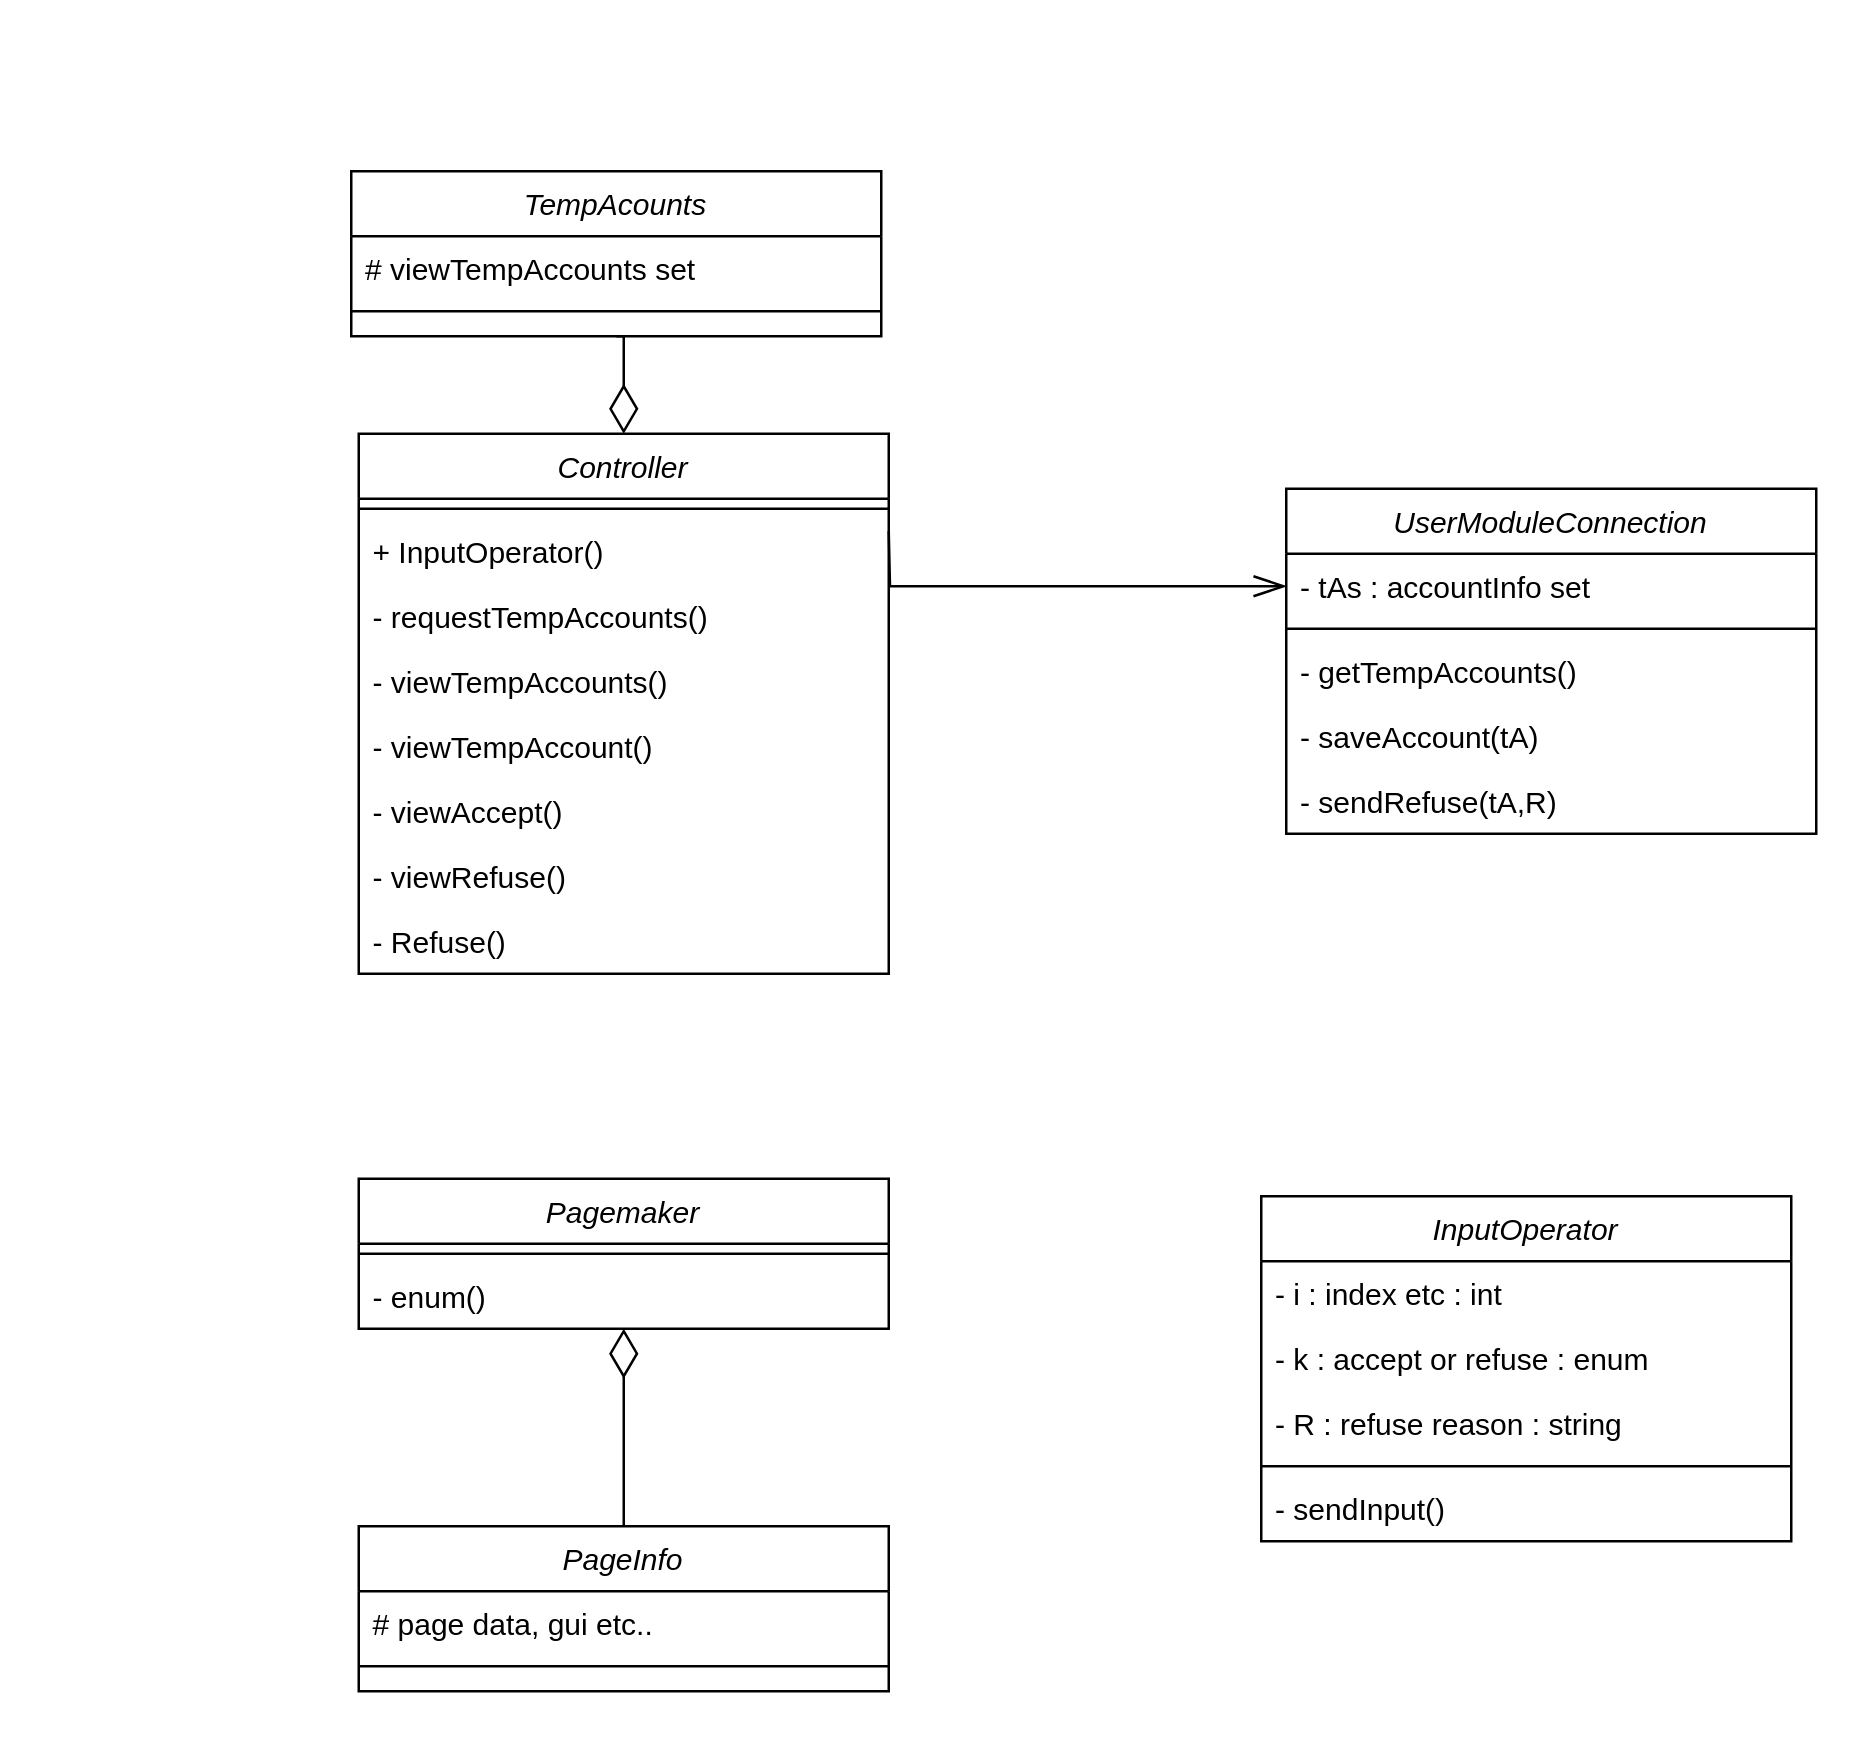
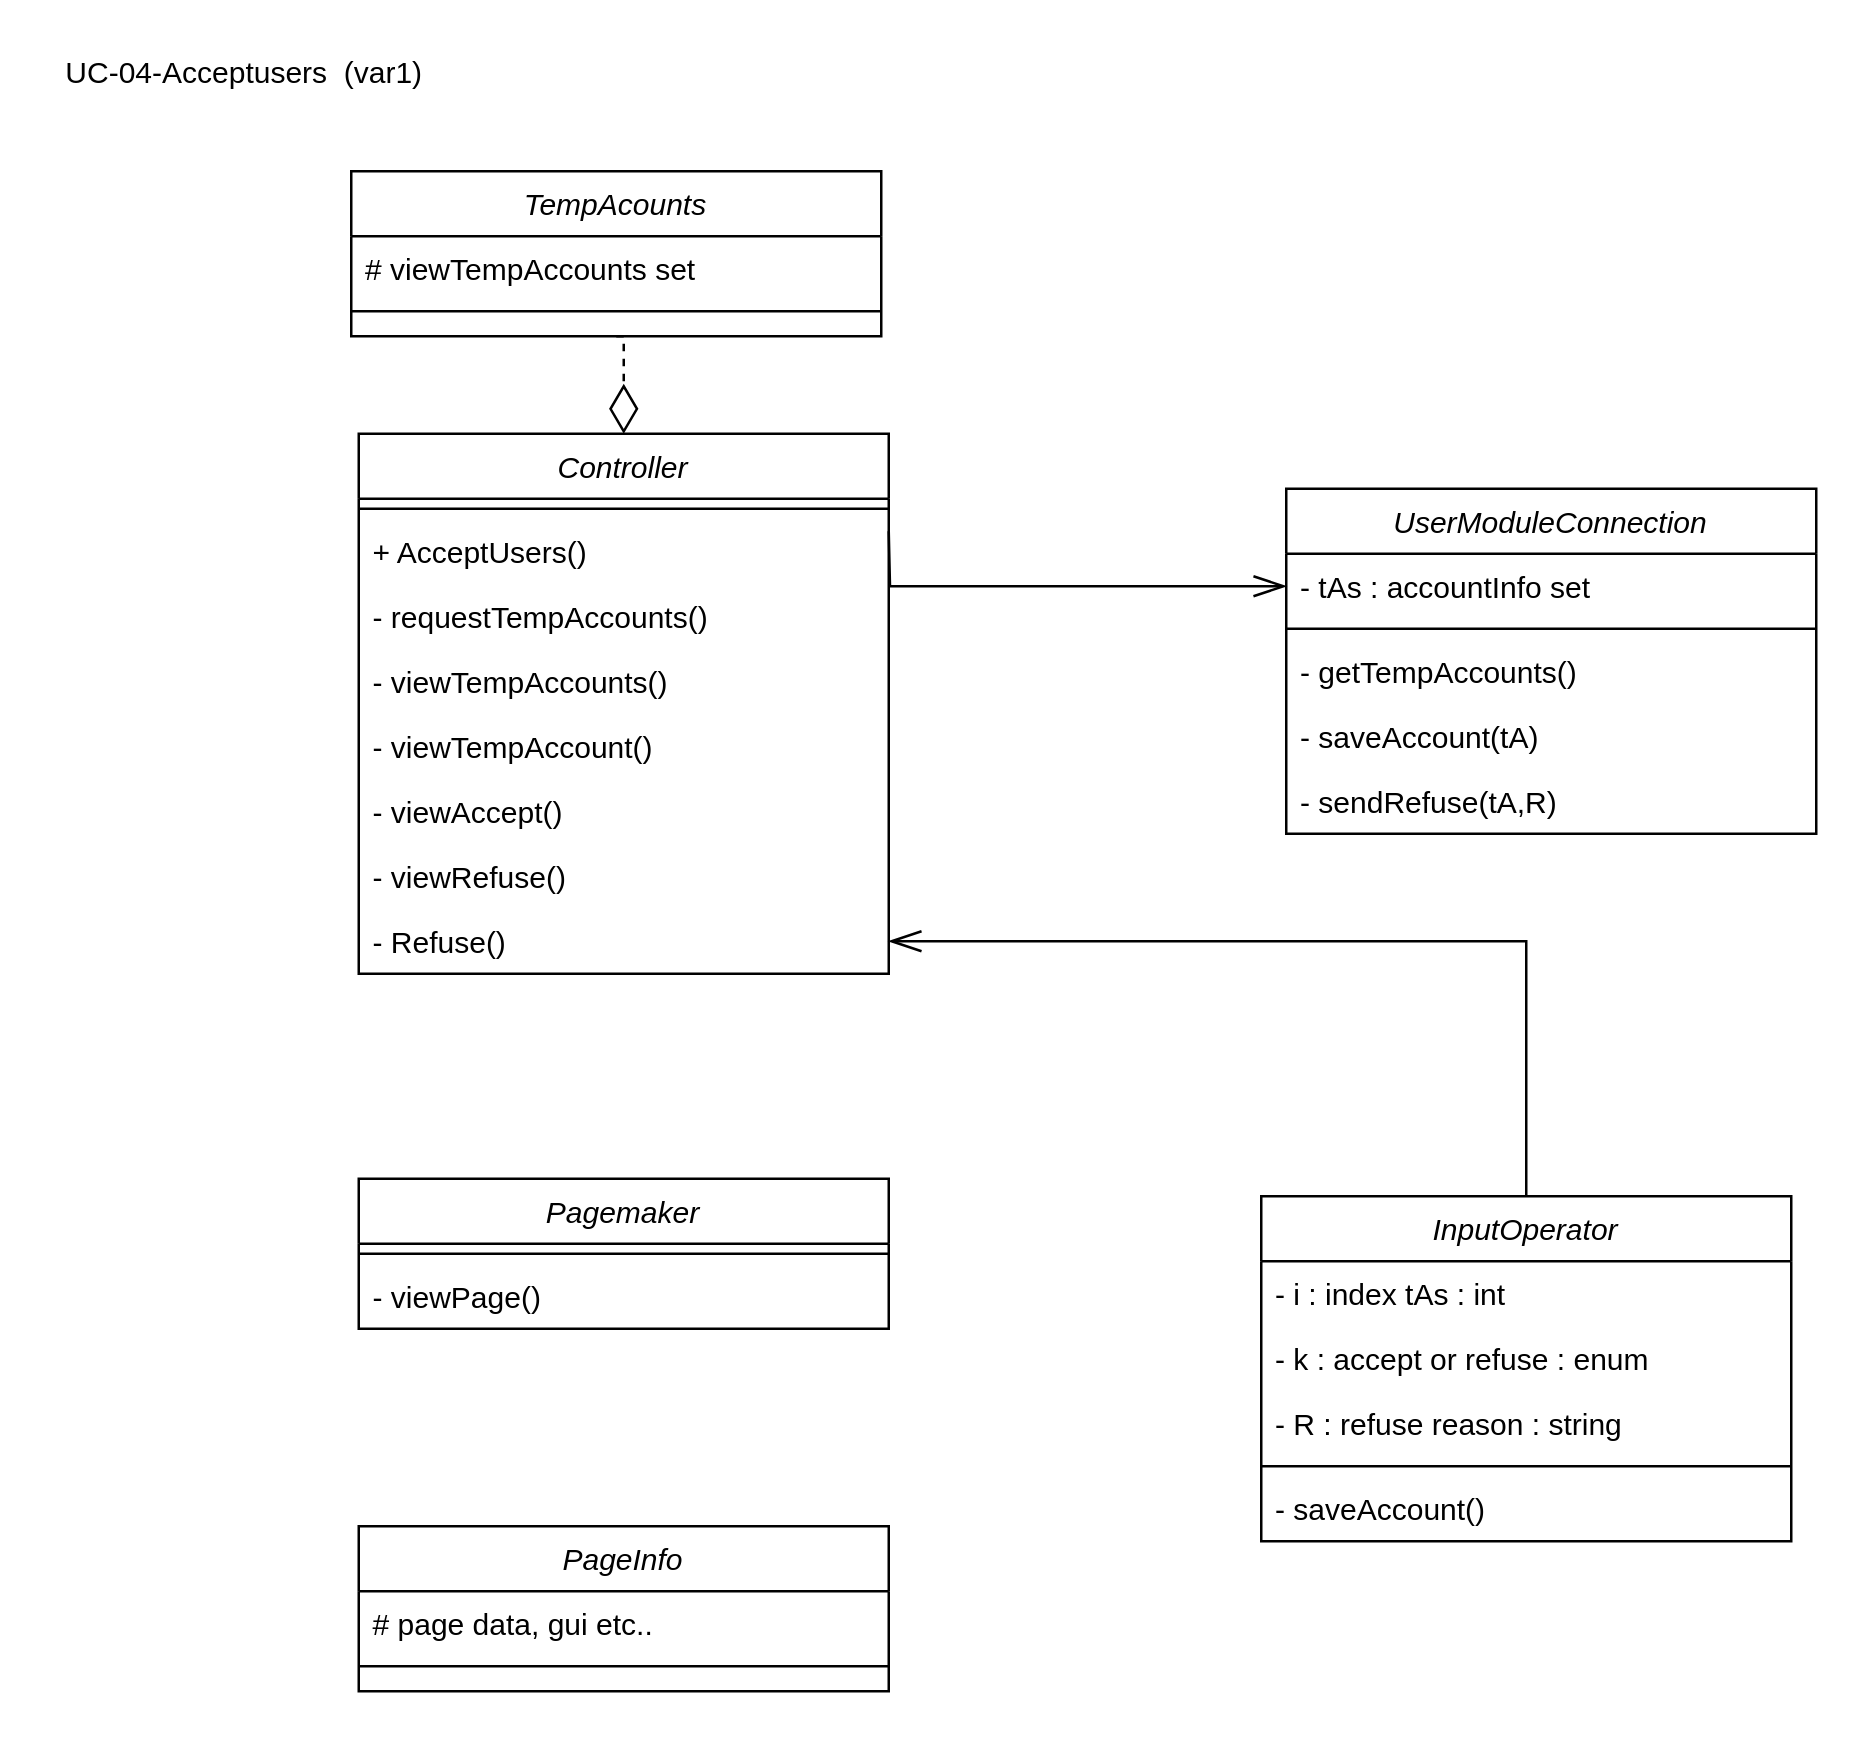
none -> (243, 74)
(624, 364) -> (624, 364)
(511, 553) -> (495, 553)
none -> (1338, 941)
(1409, 1295) -> (1409, 1295)
(436, 1298) -> (466, 1298)
(624, 1451) -> none
(1380, 1510) -> (1397, 1510)
